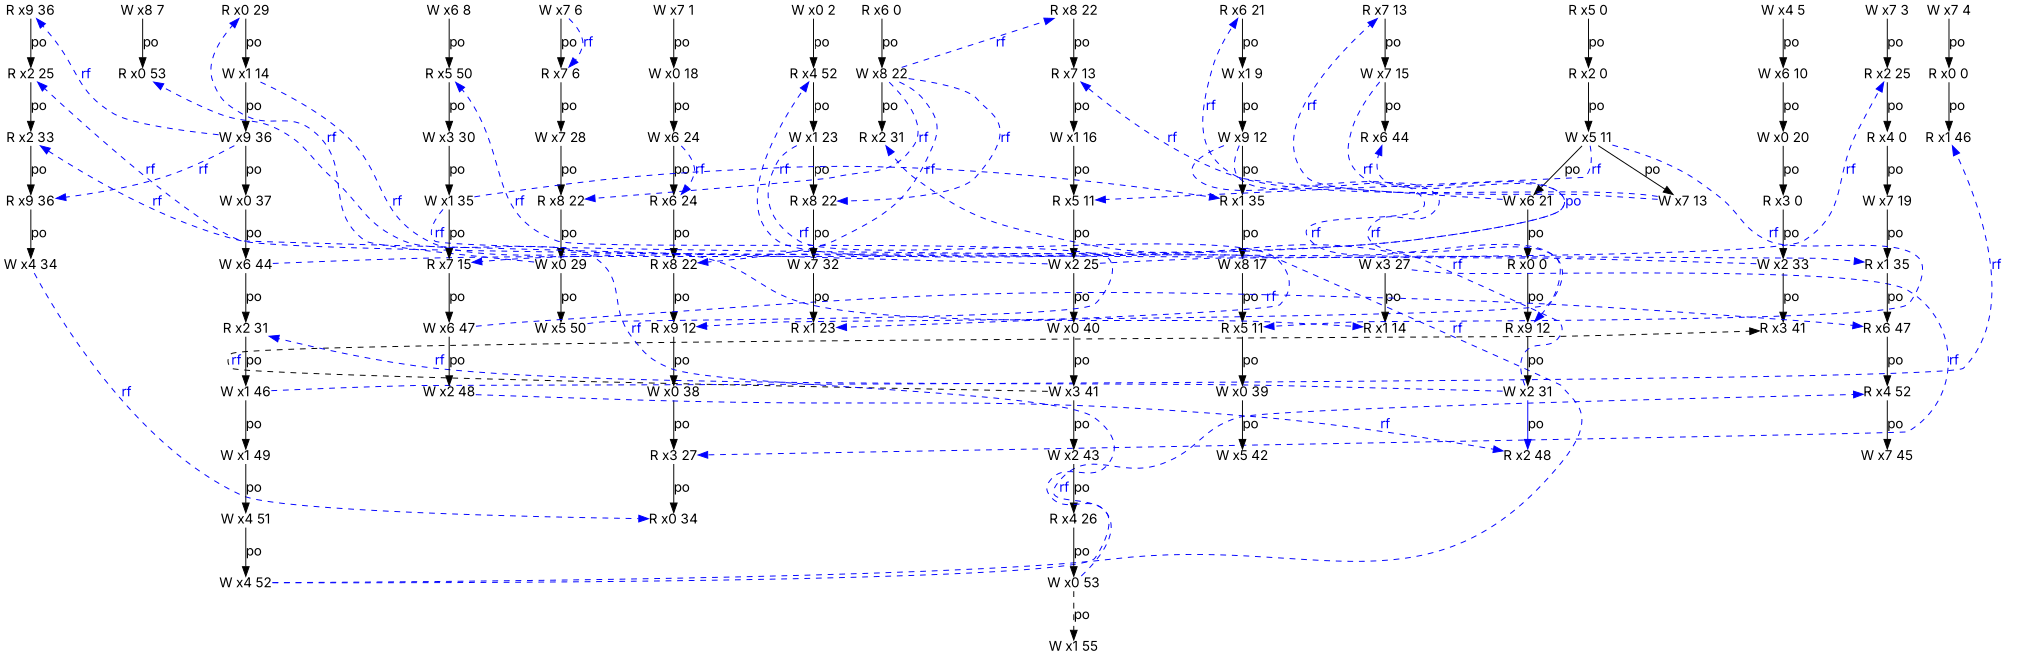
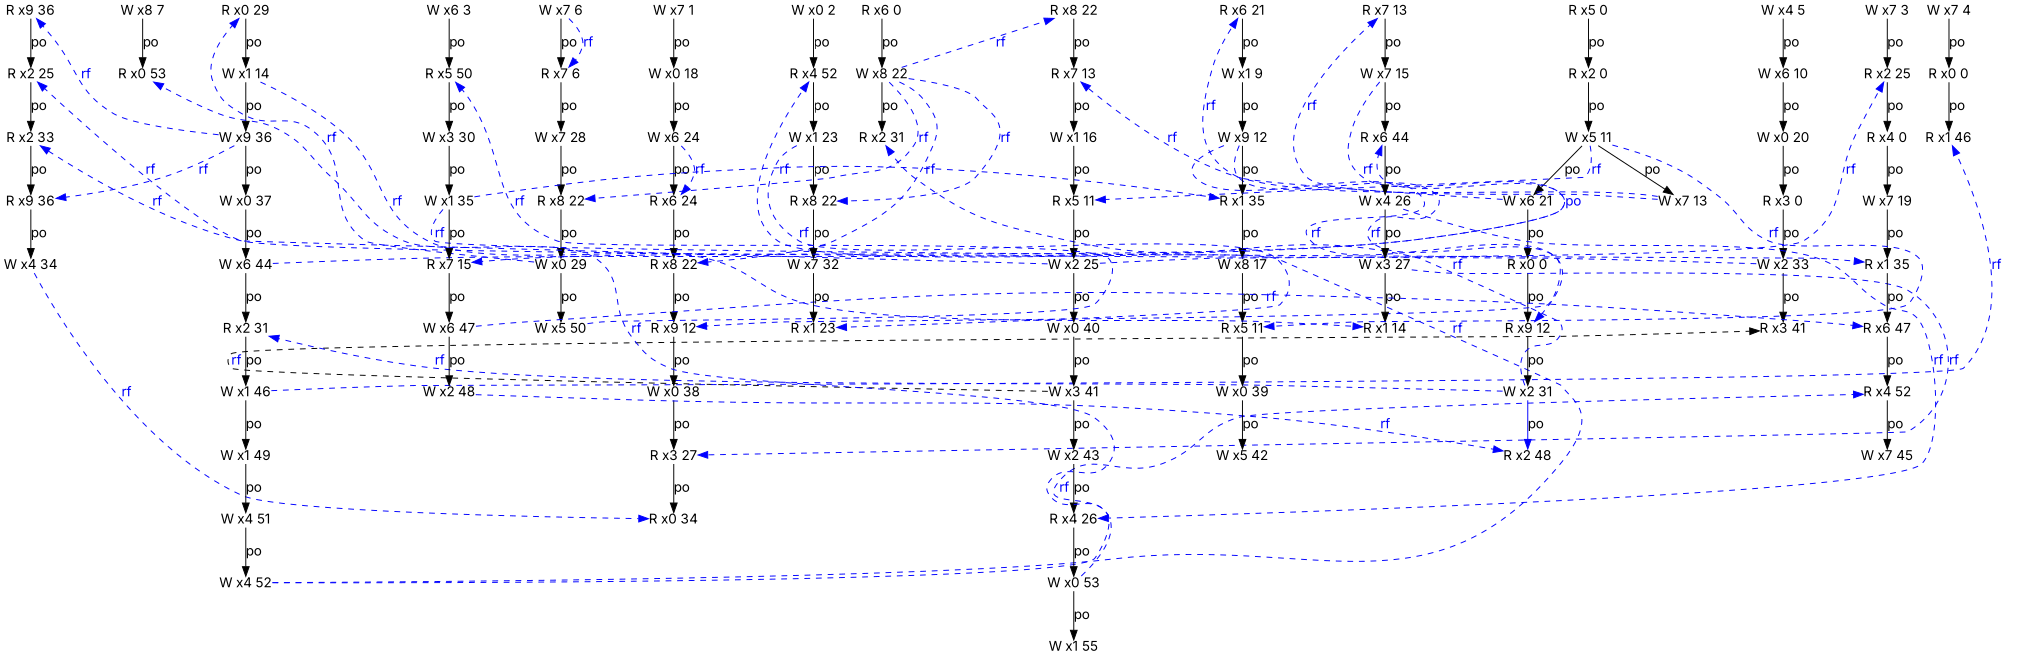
(449, 11) -> (449, 11)
none -> (1385, 202)
(1074, 611) -> (1074, 611)
